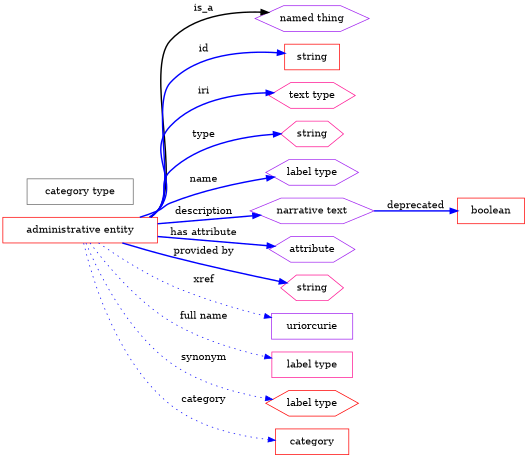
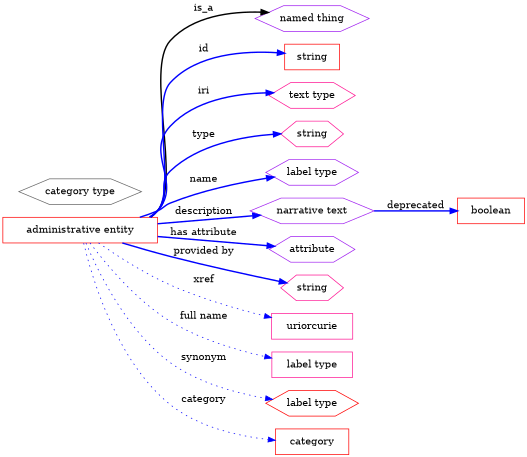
(80, 192) -> (80, 192)
(312, 326) -> (312, 326)
